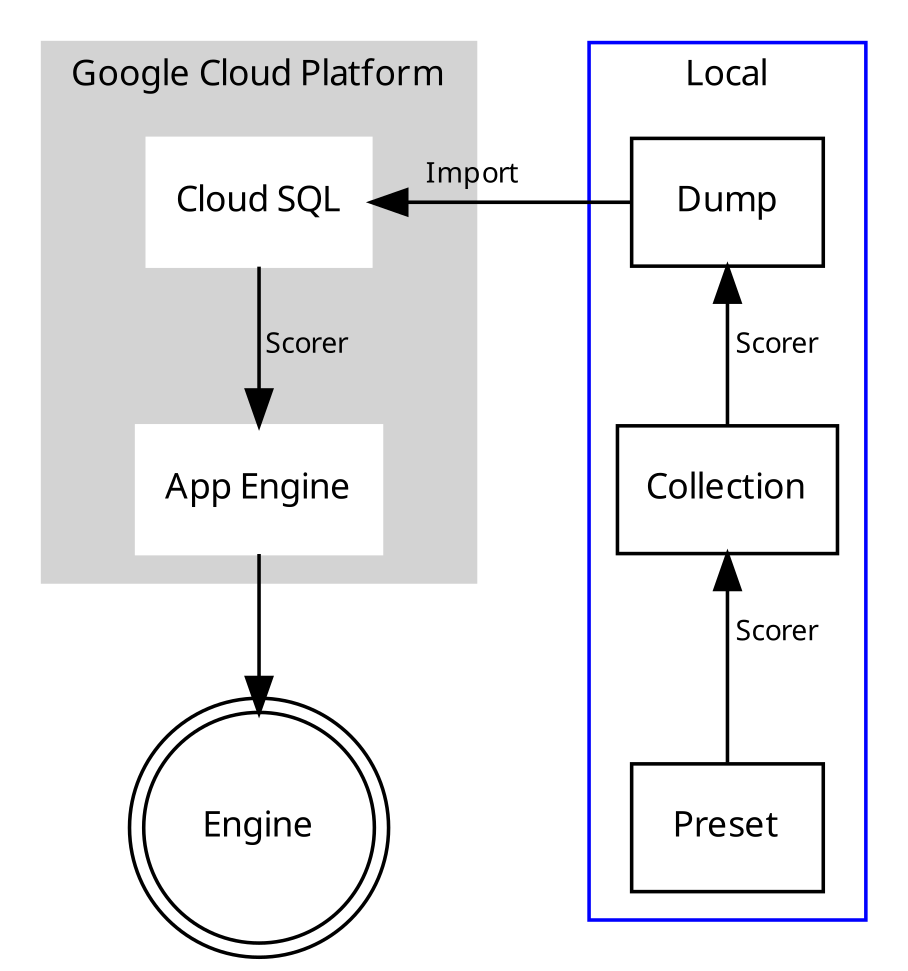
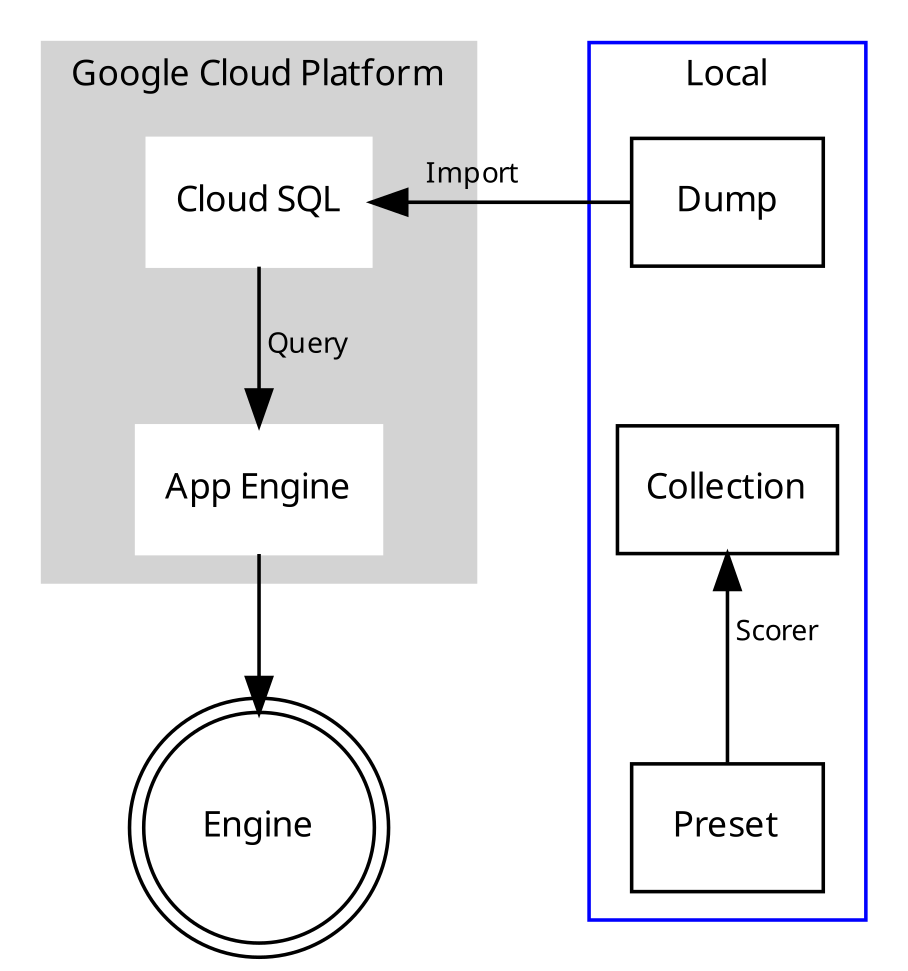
(303, 346) -> (303, 346)
(727, 364) -> none
